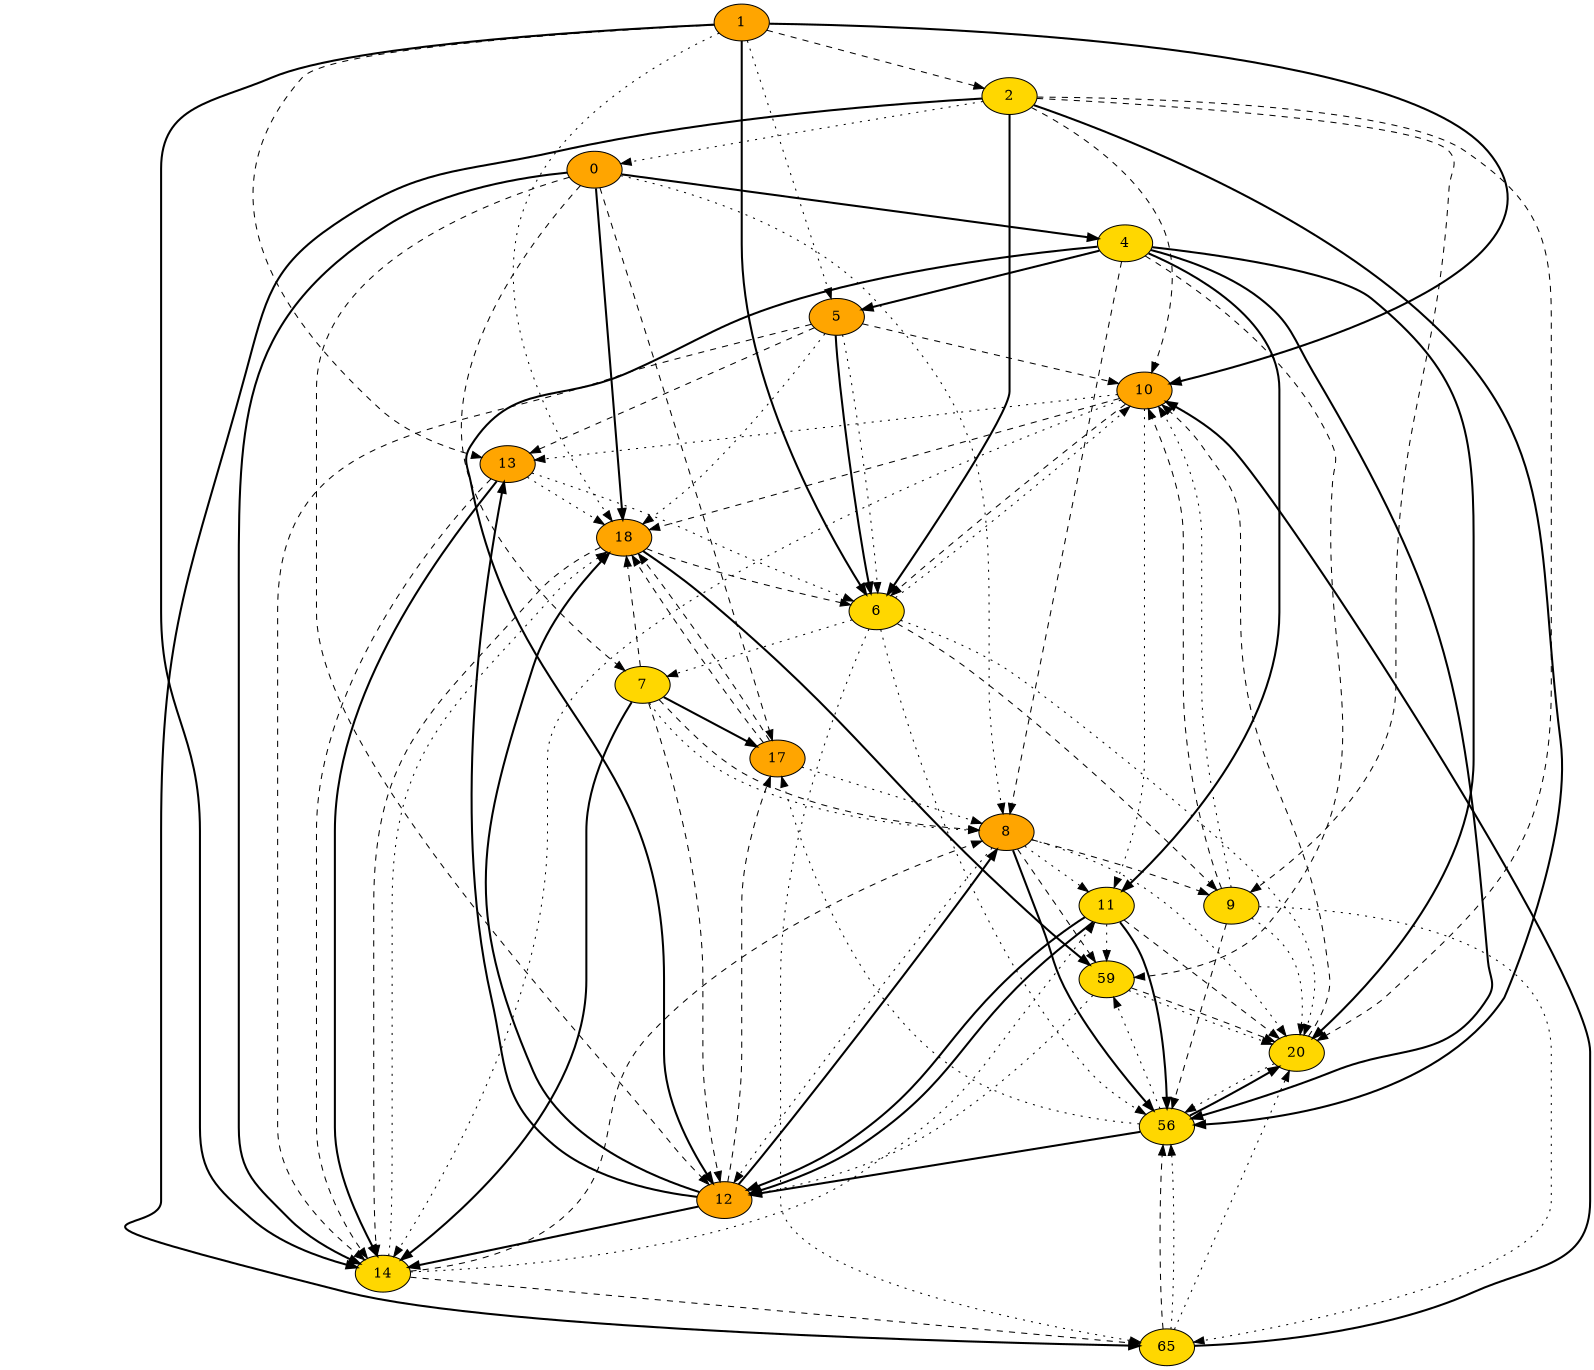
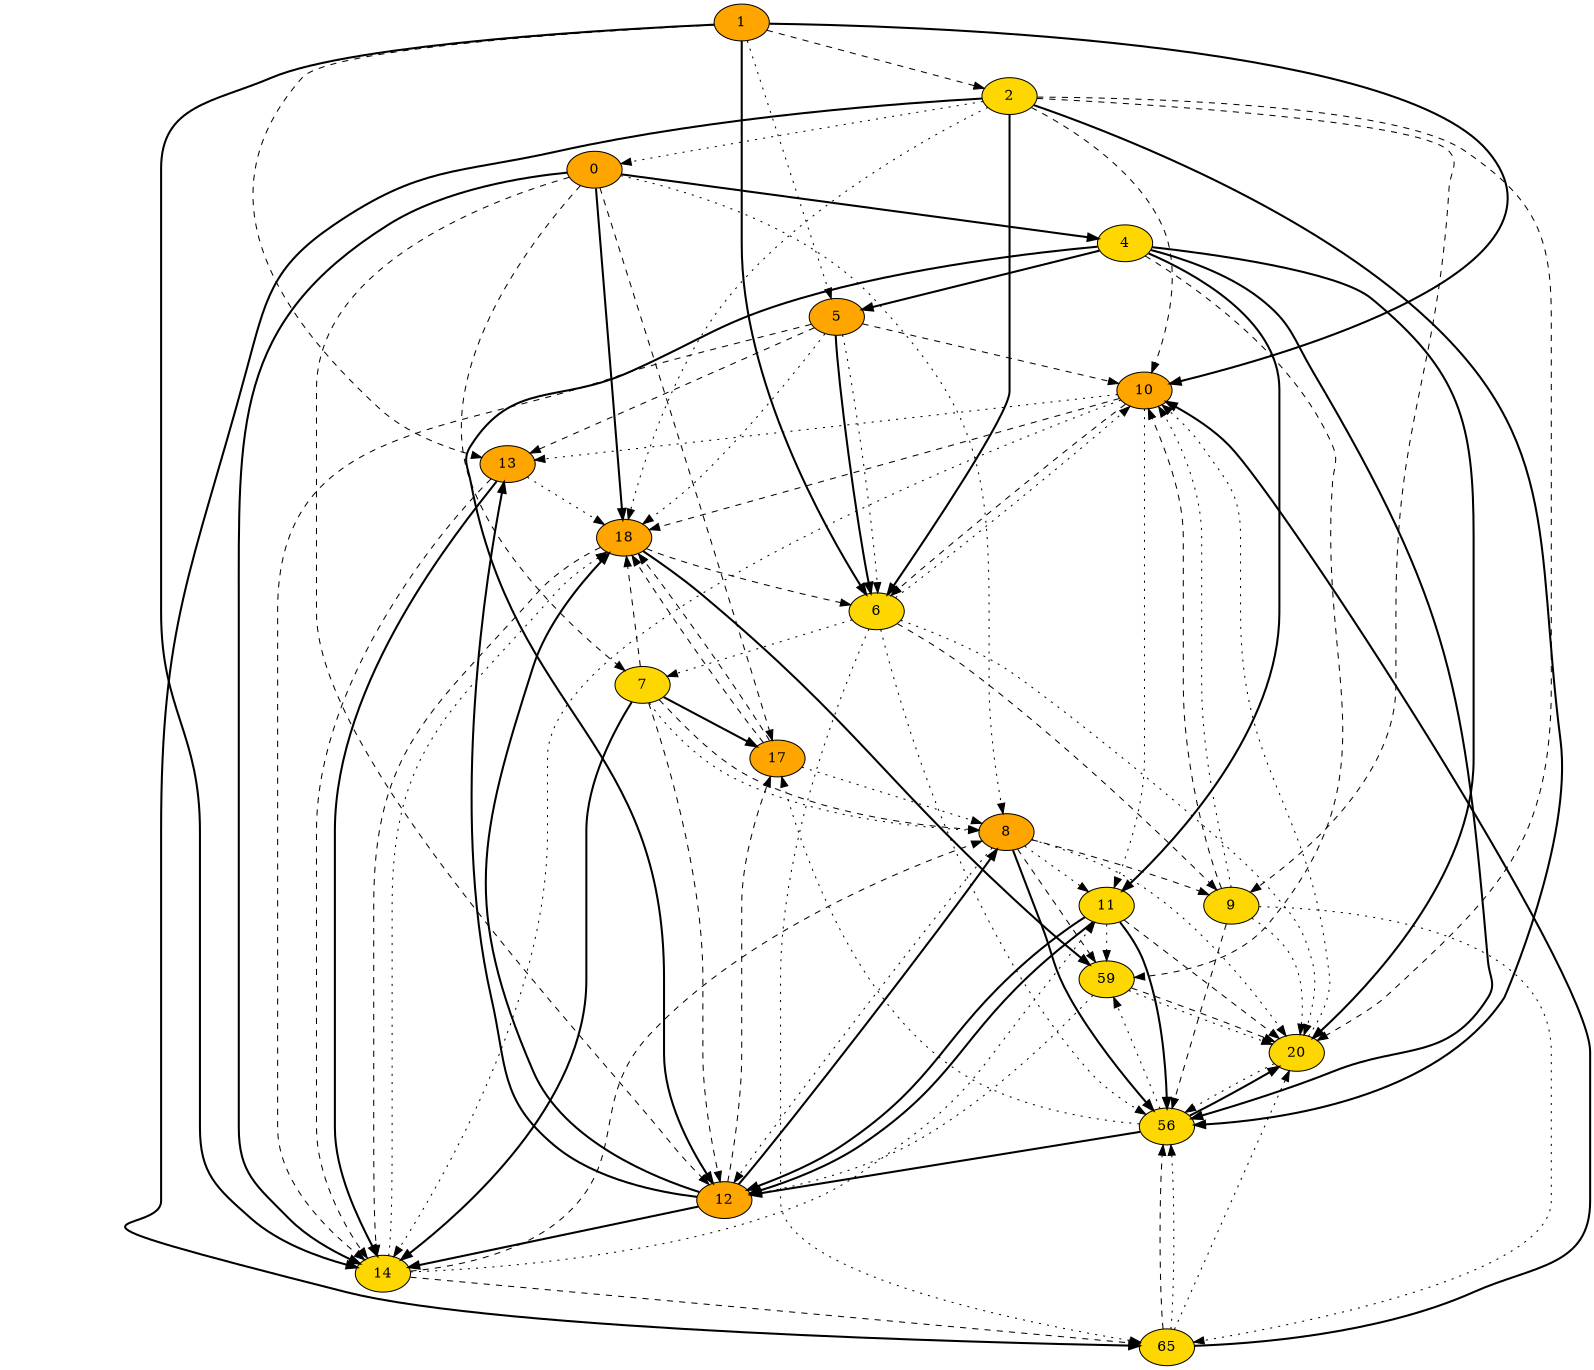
(517, 236) -> (758, 264)
(689, 531) -> none
(1067, 533) -> none
(1259, 736) -> (1259, 736)
